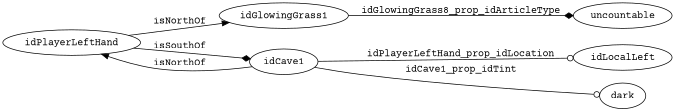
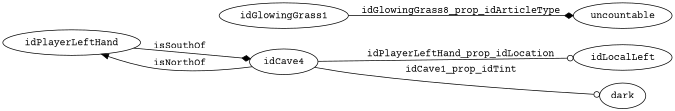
(175, 29) -> none
(284, 62) -> (284, 62)
